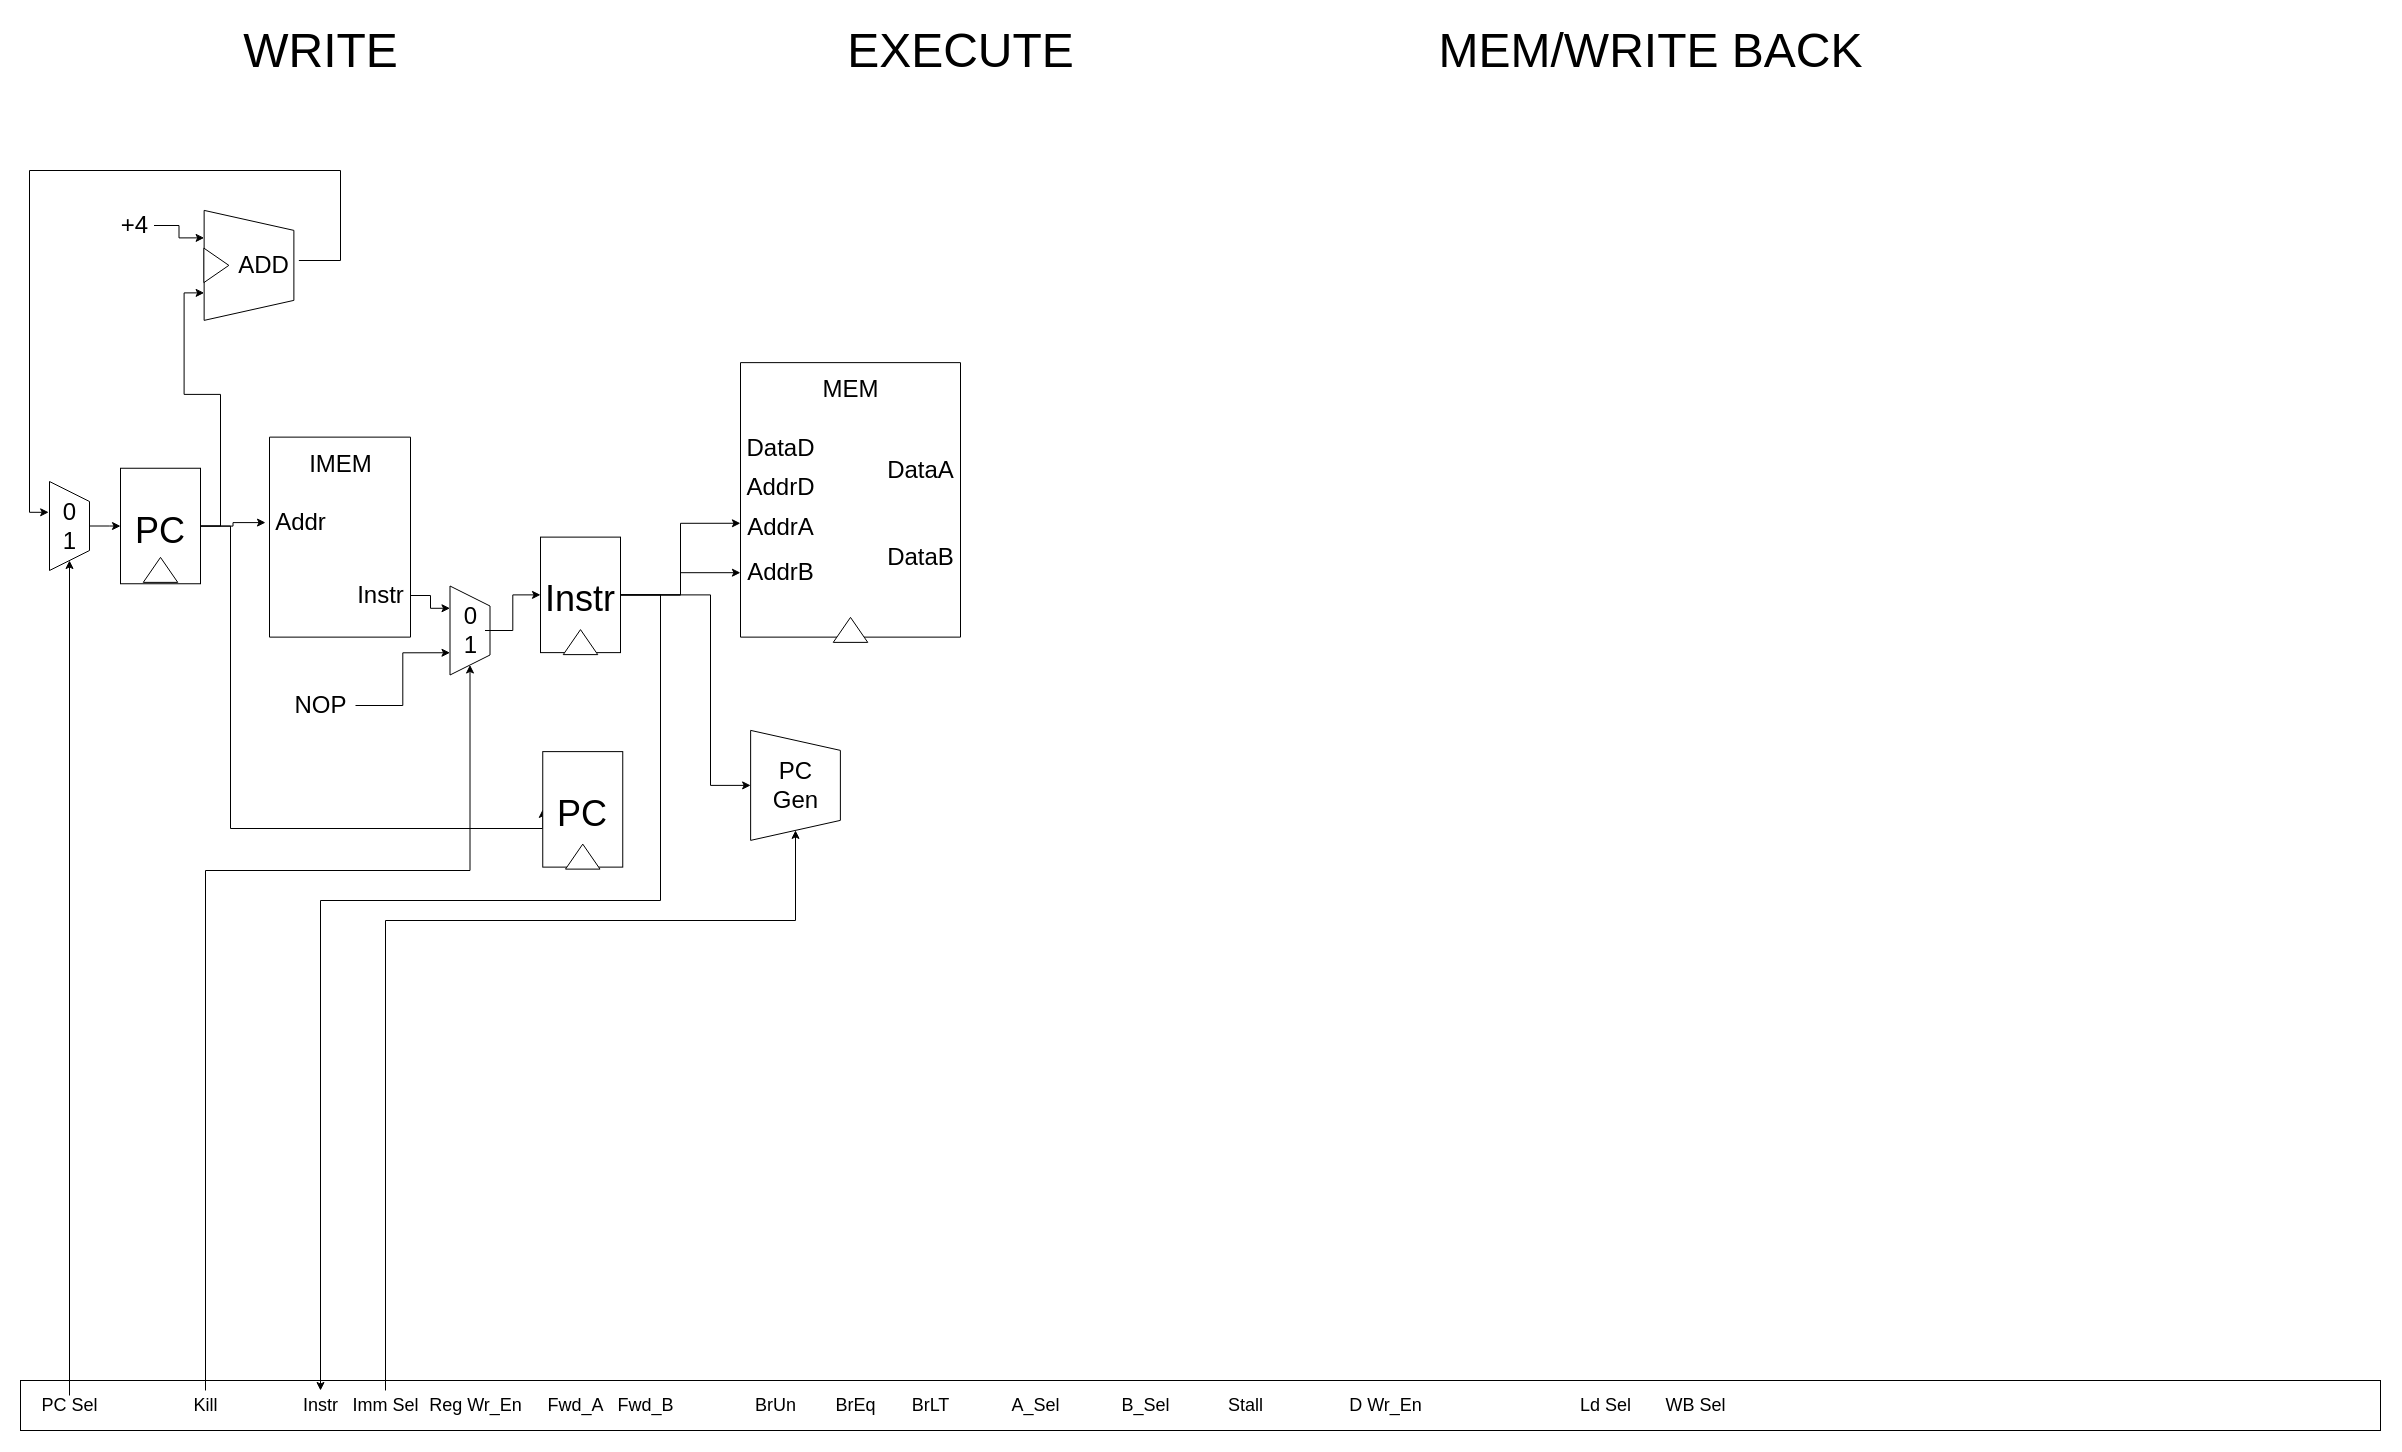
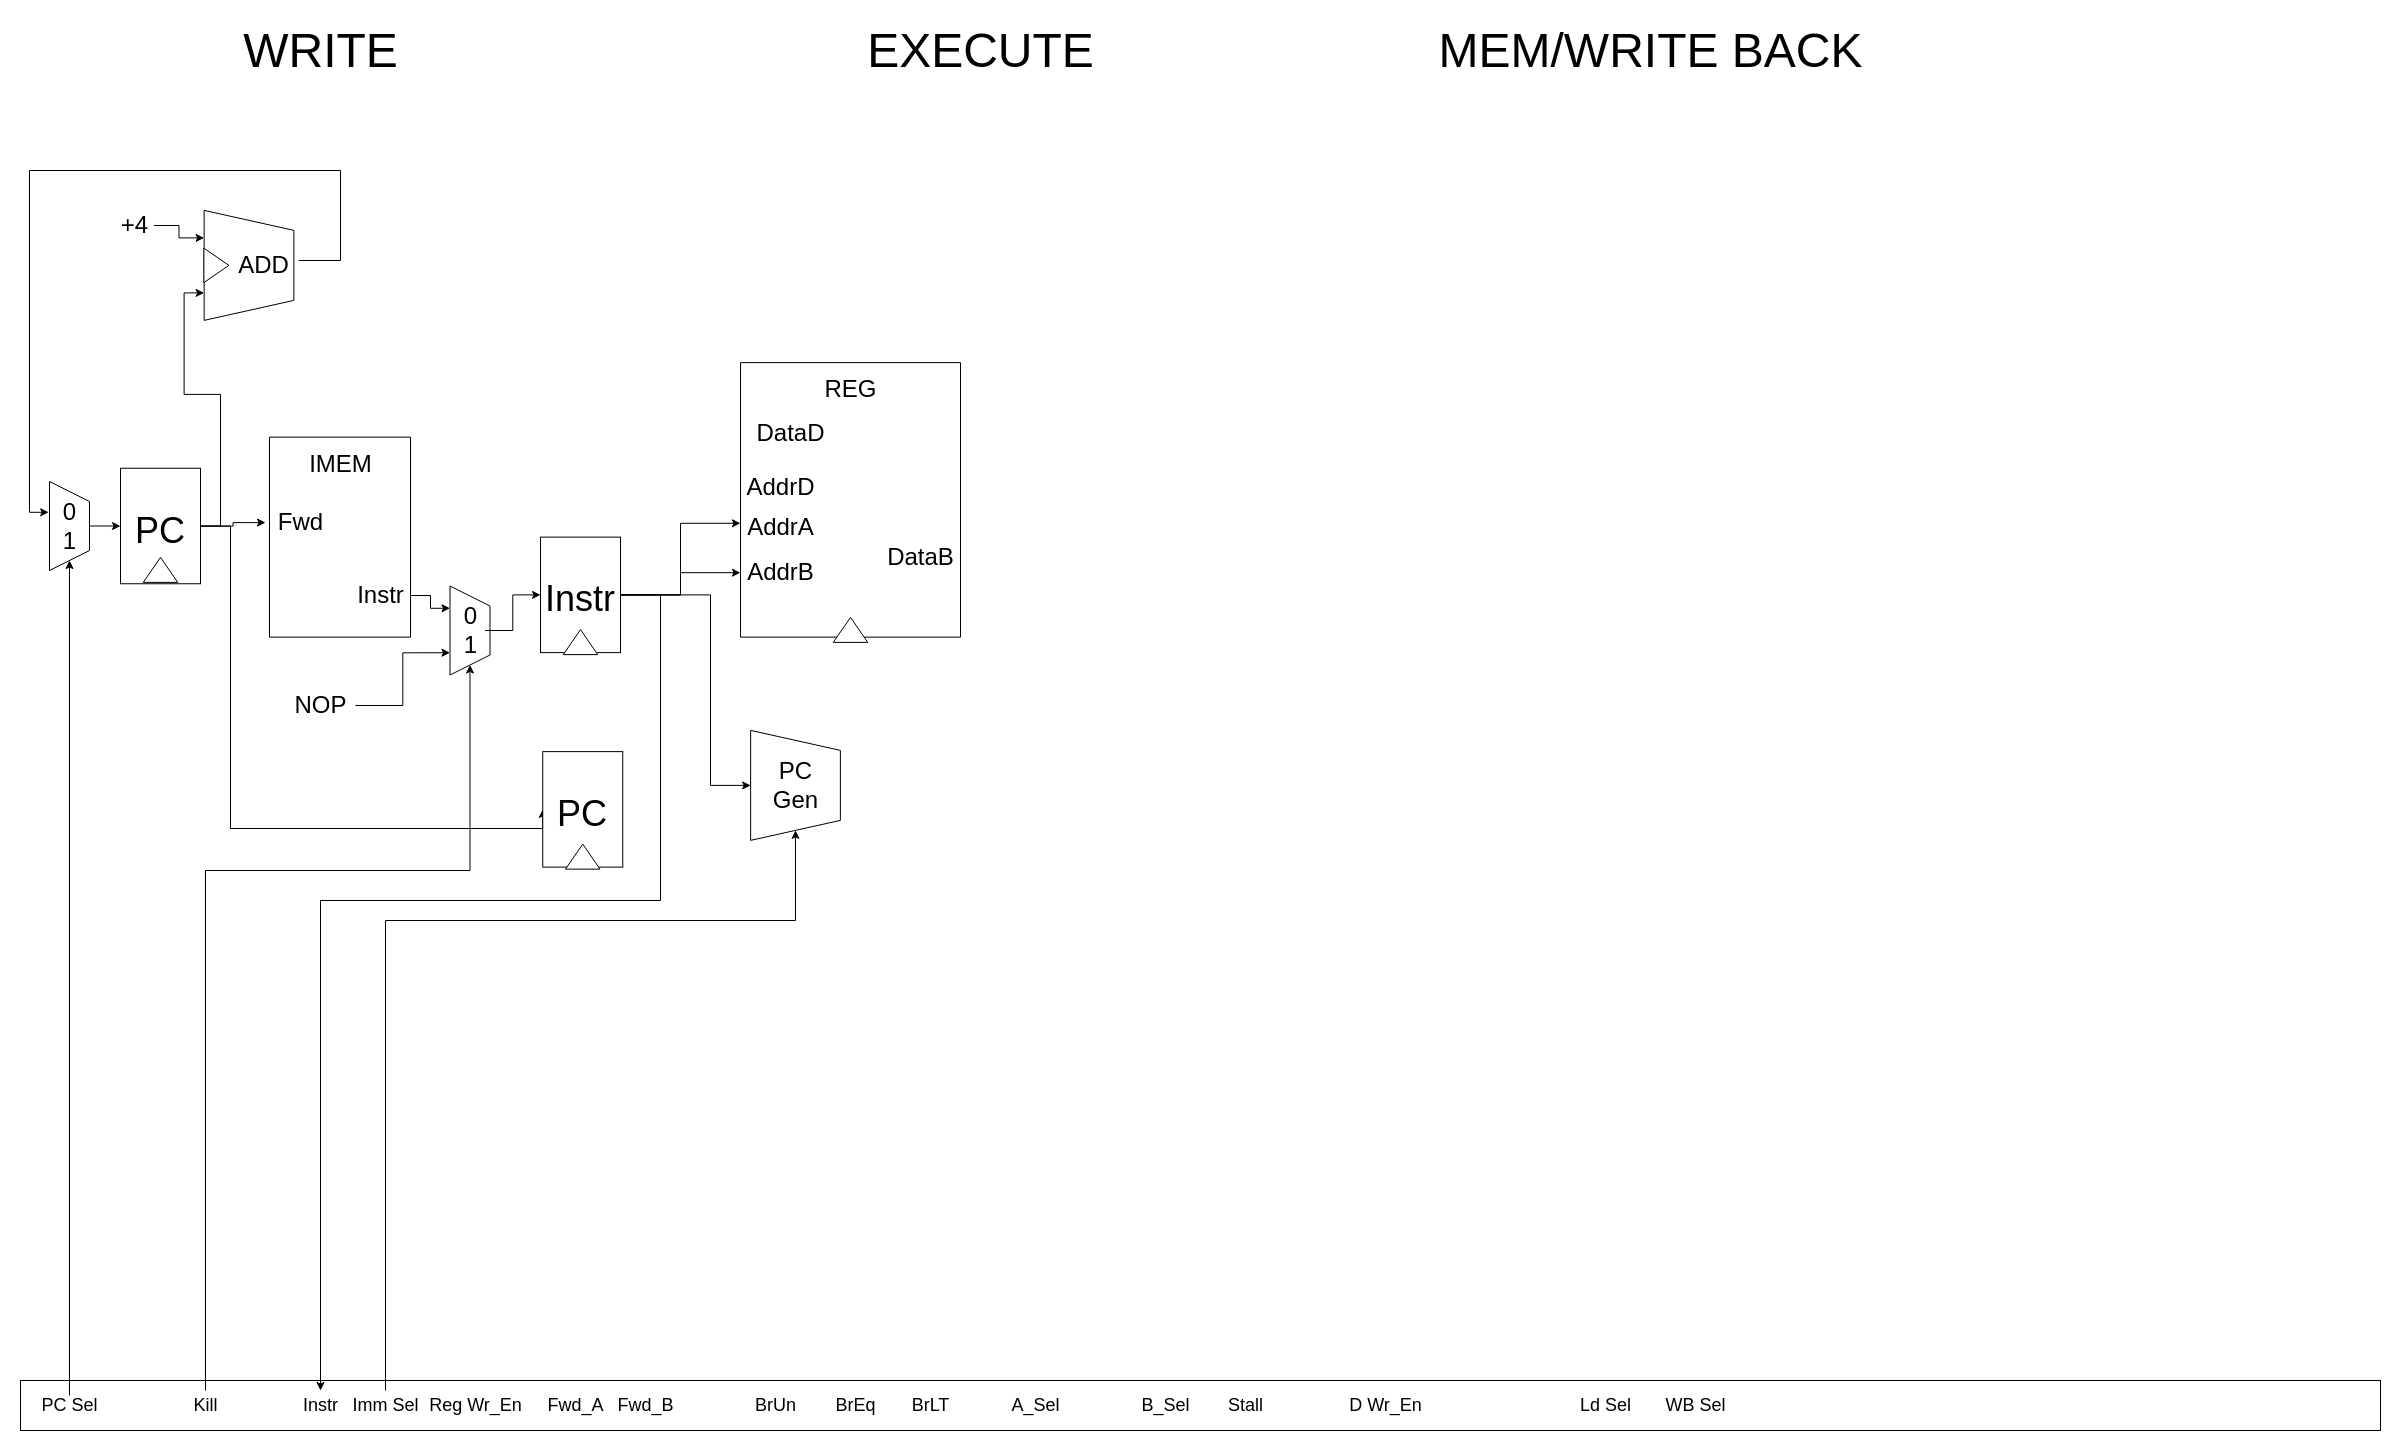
(961, 51) -> (981, 51)
(851, 390) -> (851, 390)
(781, 448) -> (791, 433)
(921, 471) -> none
(301, 523) -> (301, 523)
(1146, 1406) -> (1166, 1406)
